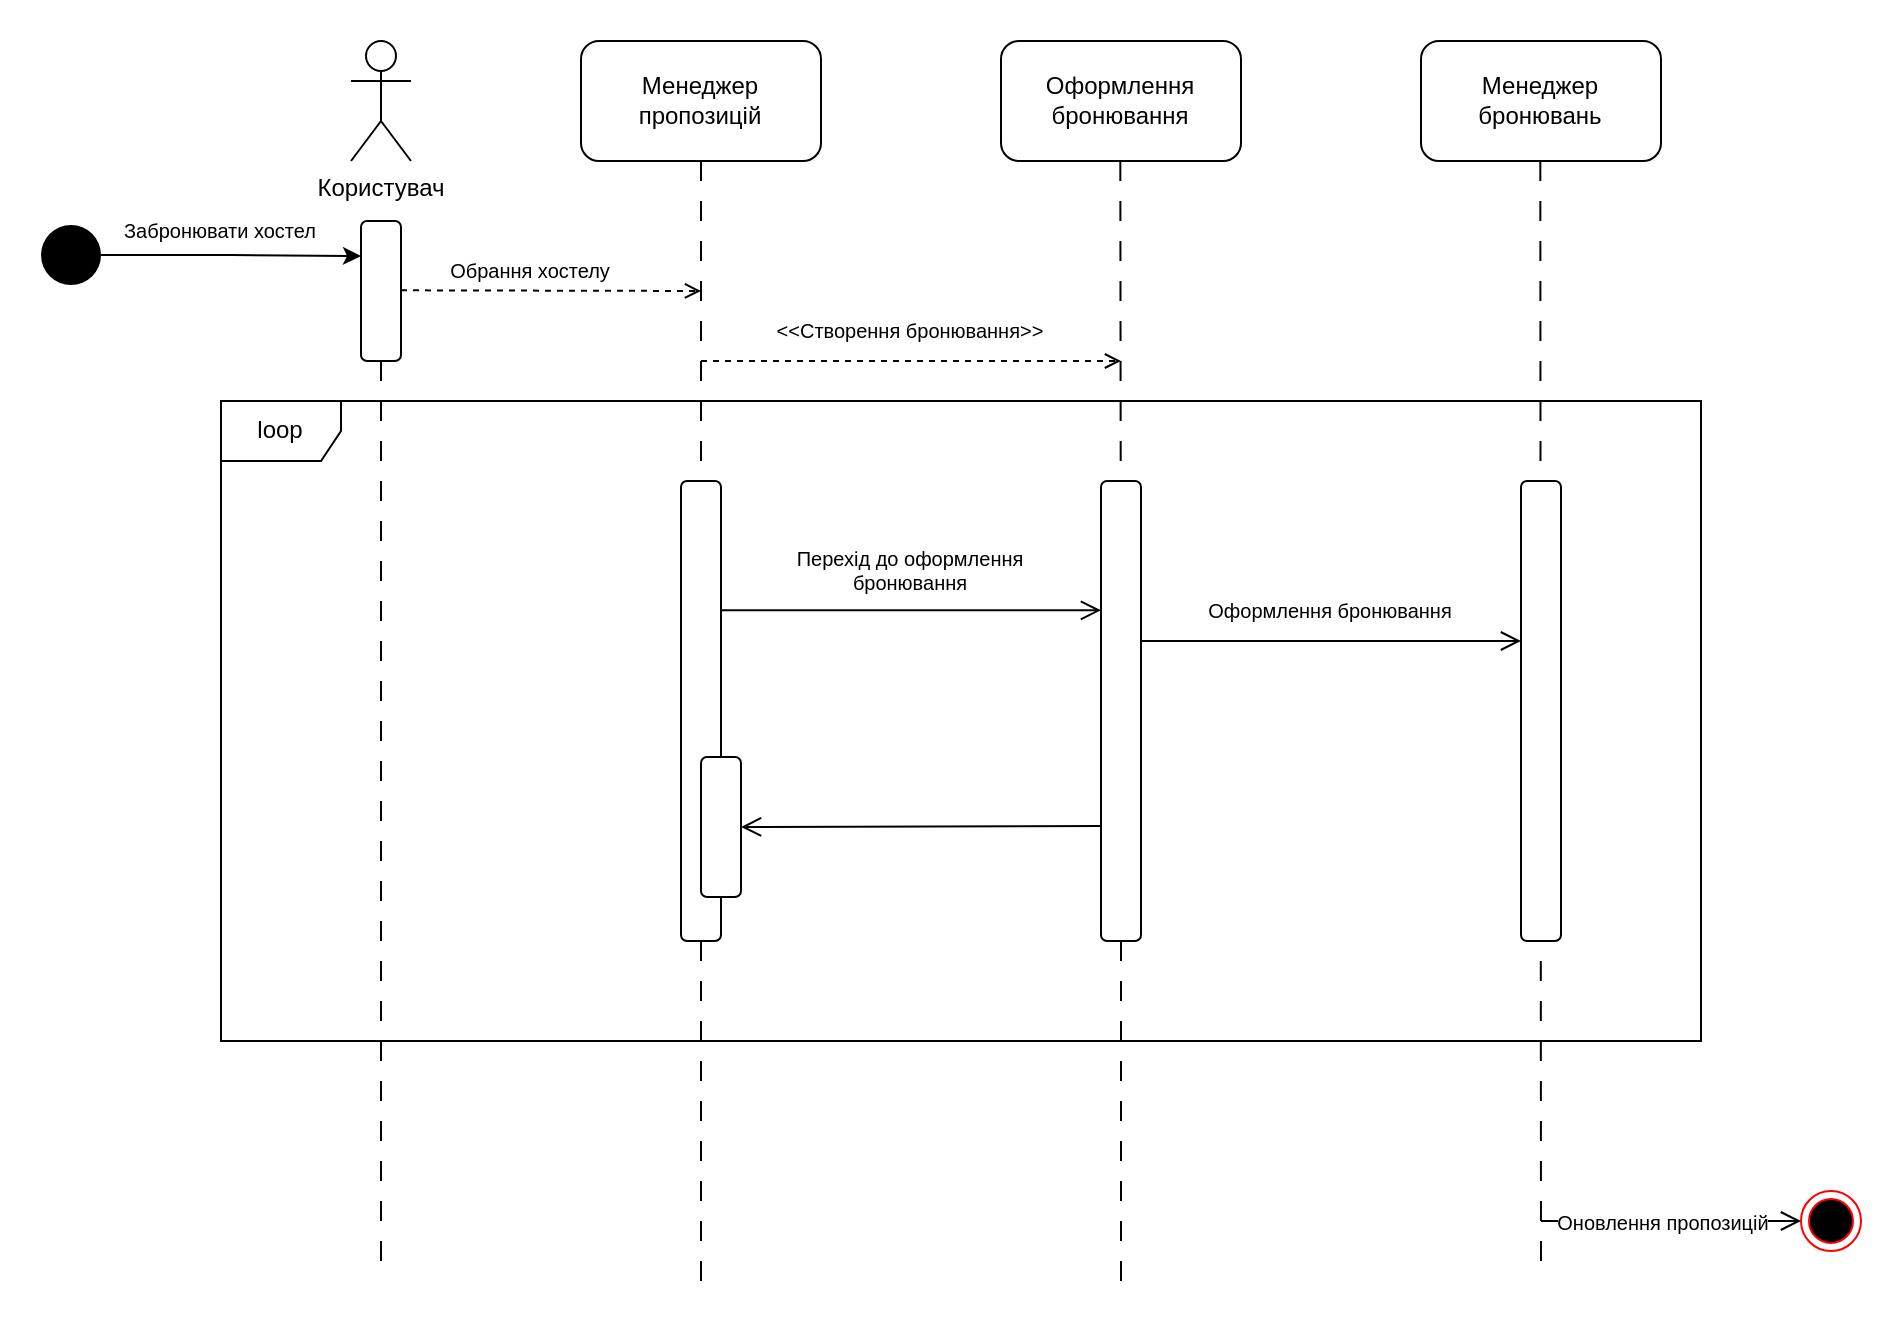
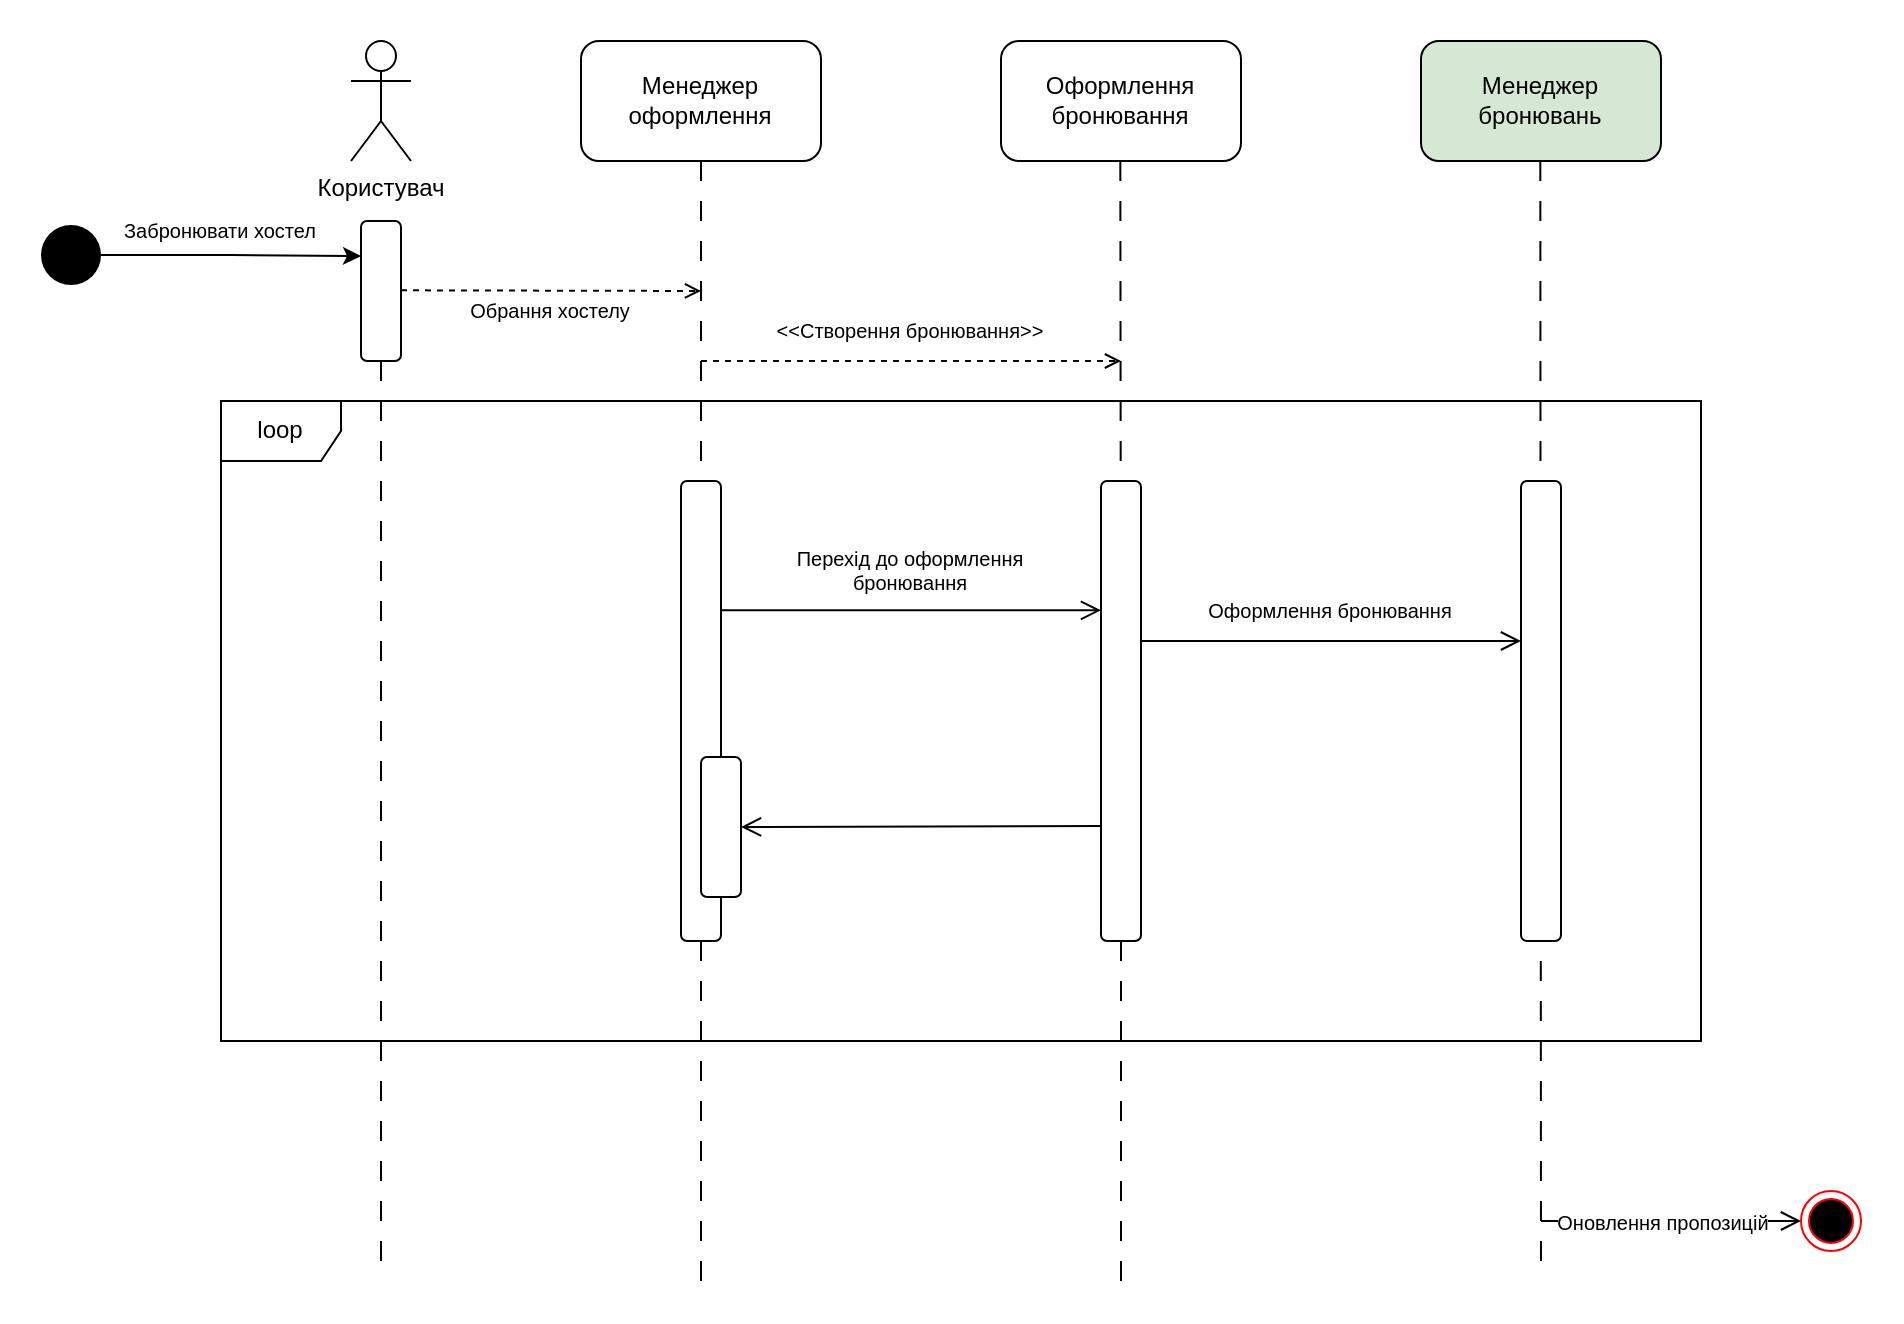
(701, 101) -> (701, 101)
(1541, 101) -> (1541, 101)
(531, 271) -> (551, 311)
